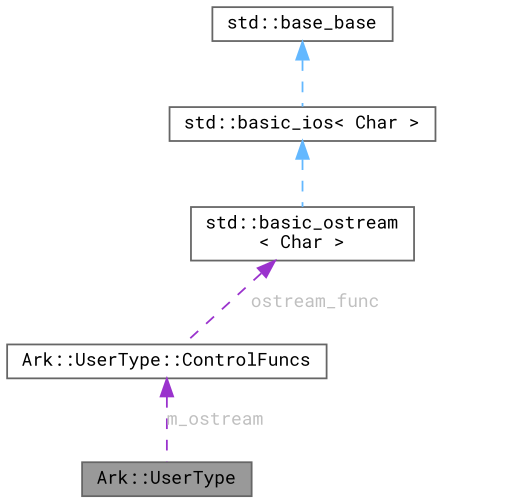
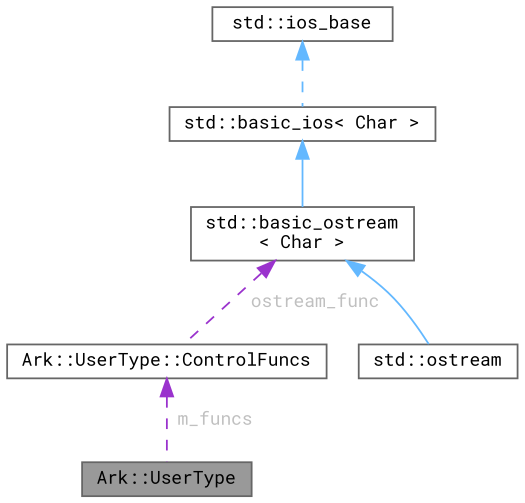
(303, 24) -> (303, 24)
(303, 183) -> (303, 183)
none -> (438, 361)
(211, 420) -> (211, 420)
